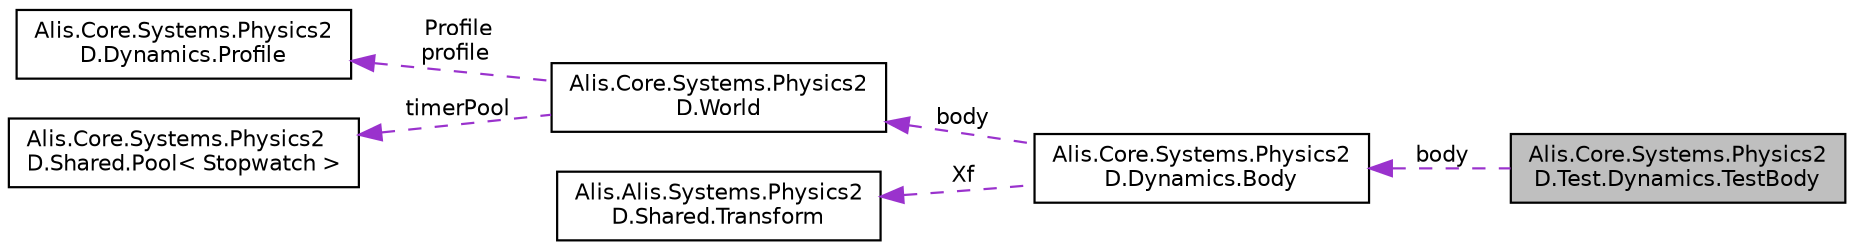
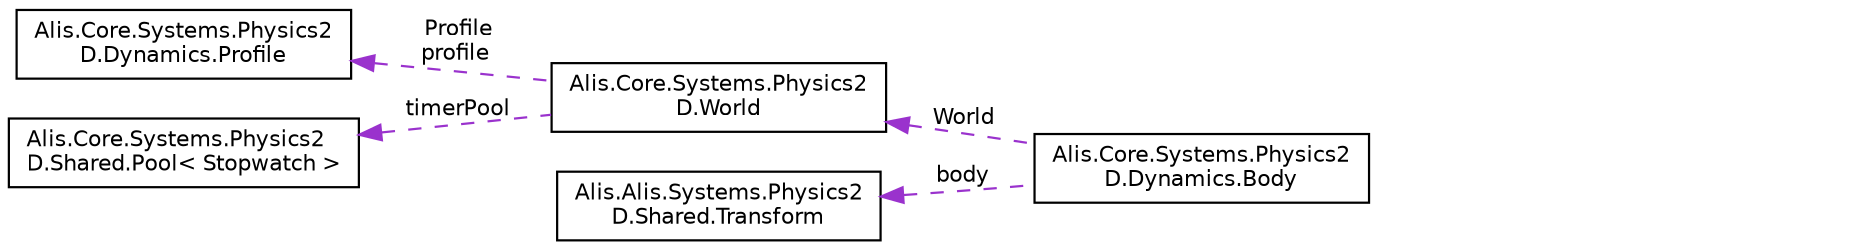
(960, 119) -> (960, 119)
(1678, 168) -> none
(960, 176) -> (960, 176)
